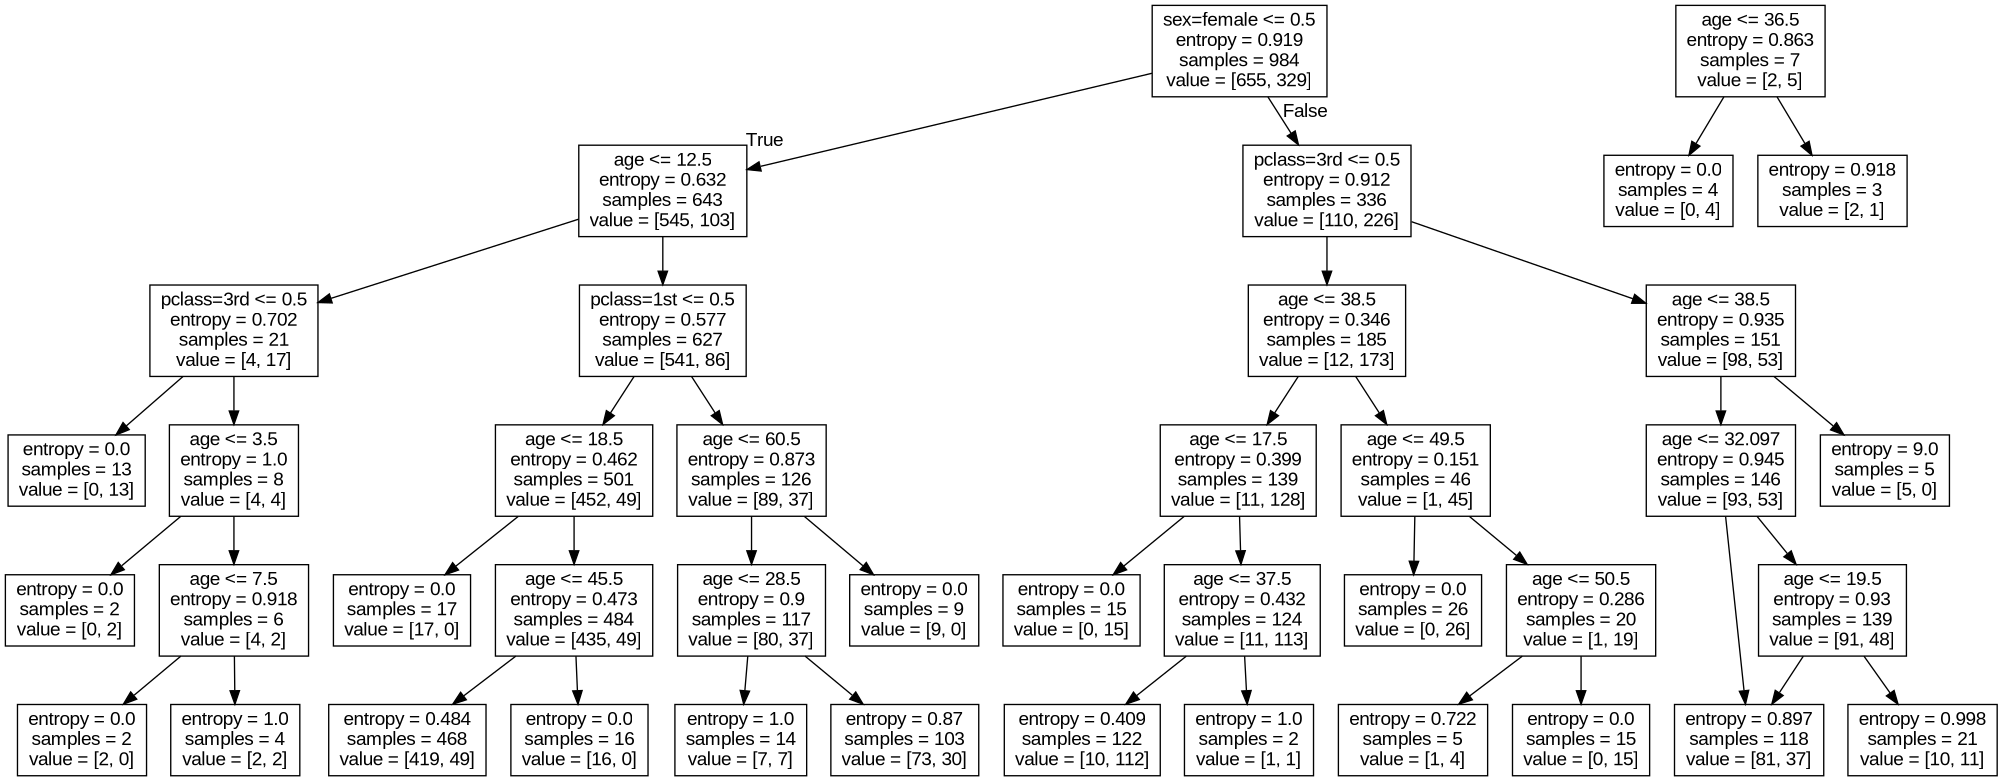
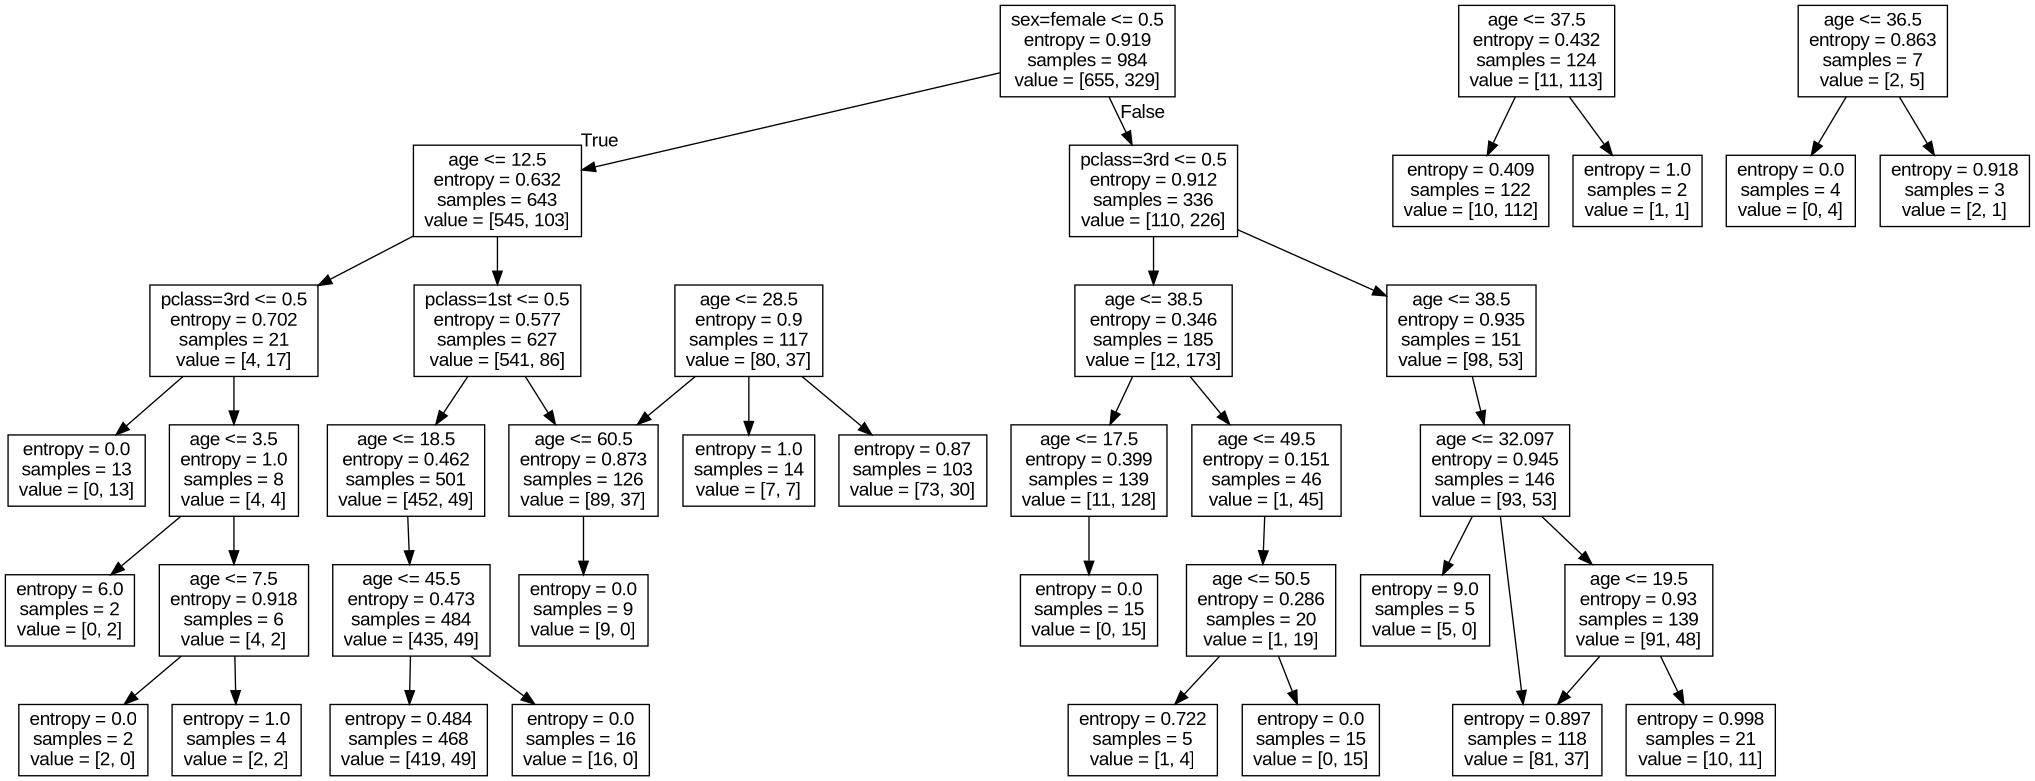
(1804, 401) -> (1461, 540)
(752, 534) -> (672, 396)
(1240, 534) -> none
(70, 610) -> (70, 610)
(402, 610) -> none
(1413, 610) -> none
